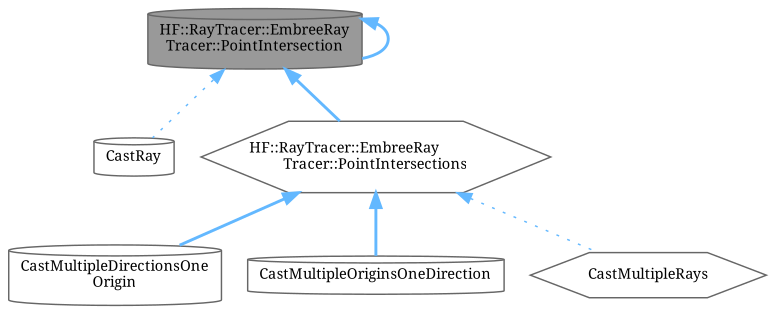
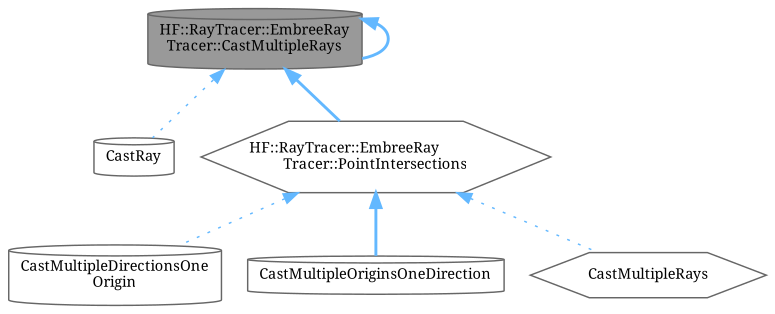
(255, 39) -> (255, 39)
(232, 222) -> (232, 222)
